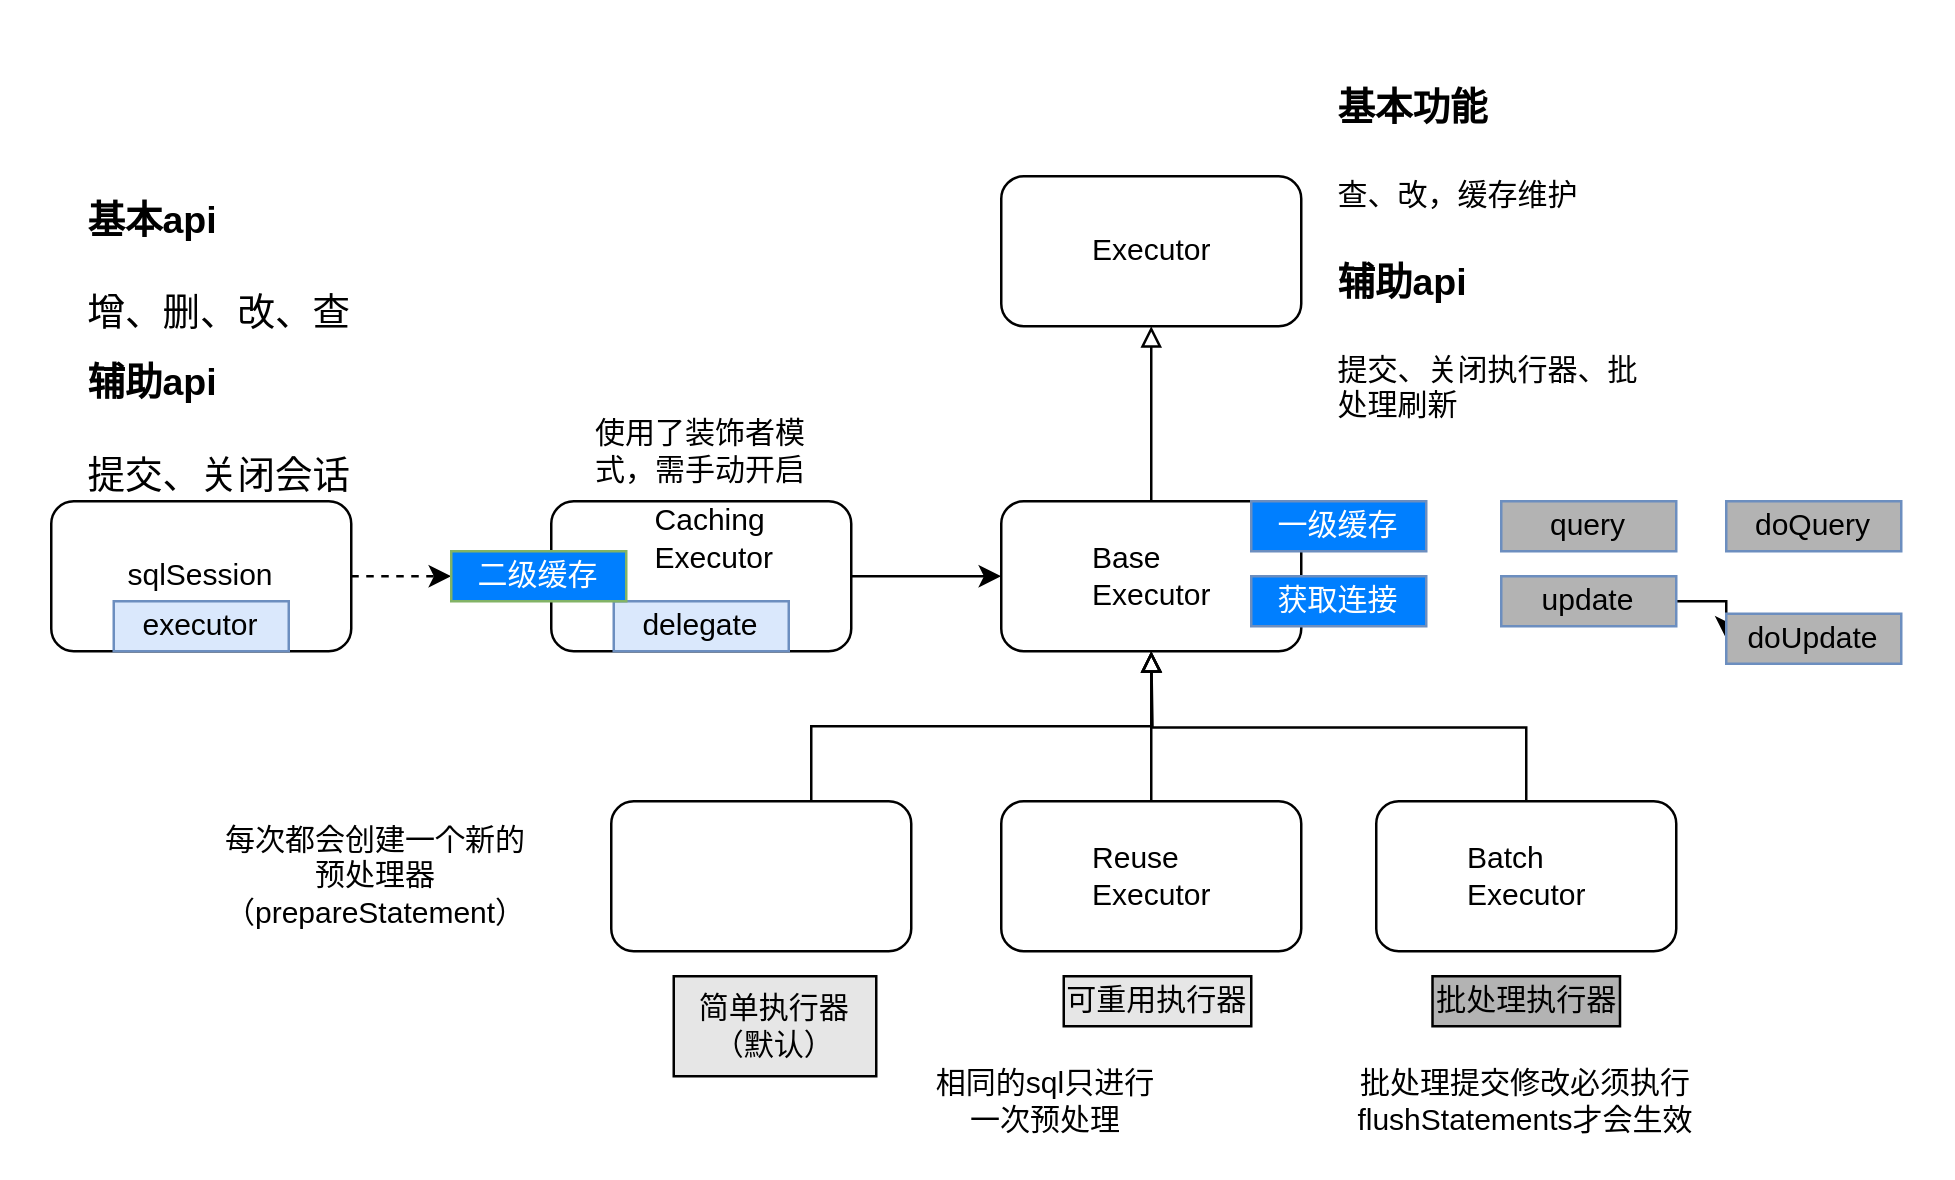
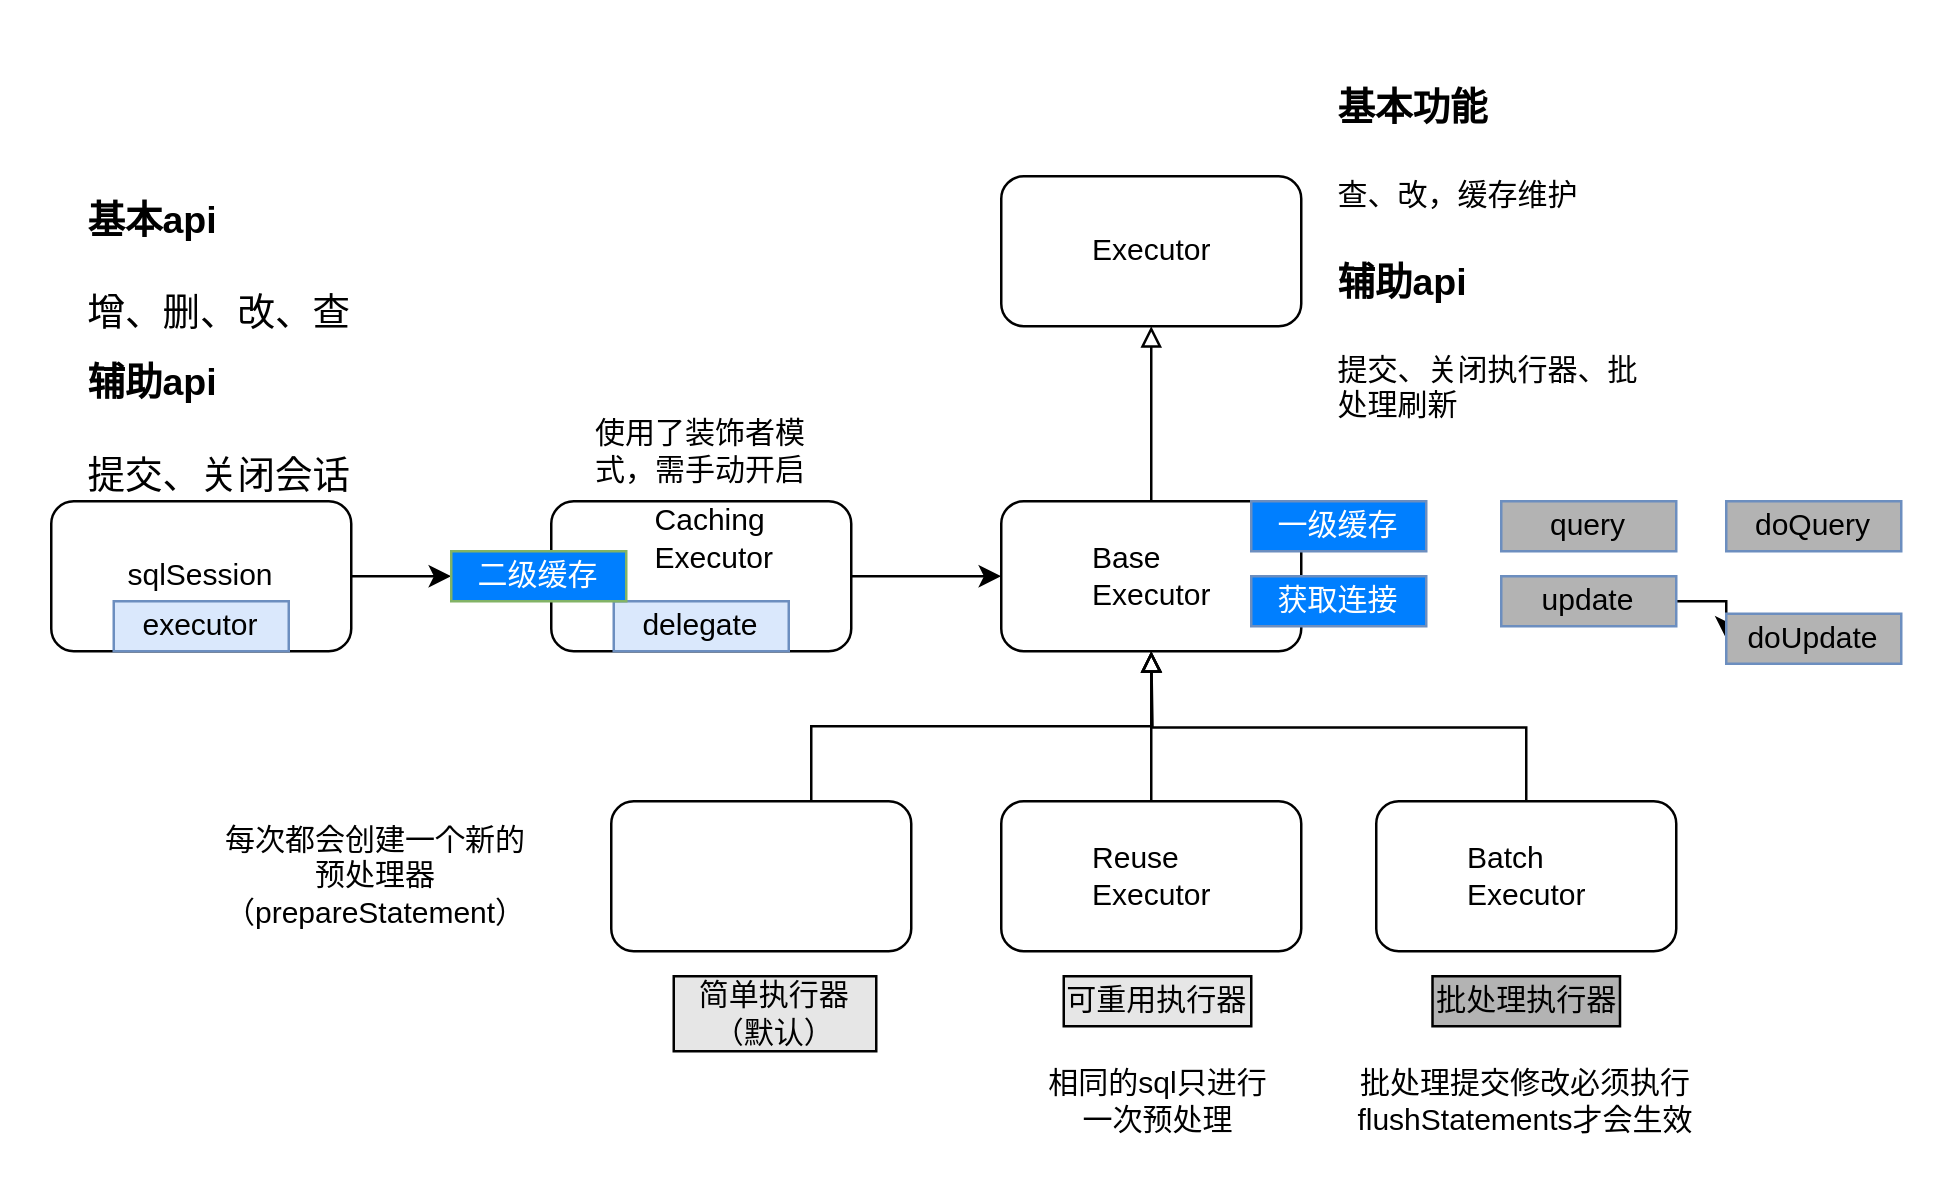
(392, 576) -> (392, 576)
(775, 1026) -> (775, 1014)
(1045, 1101) -> (1158, 1101)
